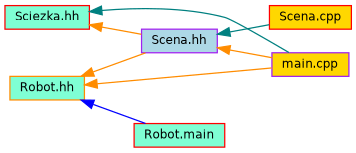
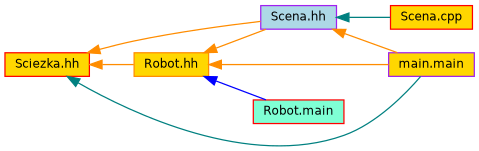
(47, 17) -> (47, 65)
none -> (118, 65)
(310, 65) -> (431, 65)
(47, 88) -> (171, 65)
